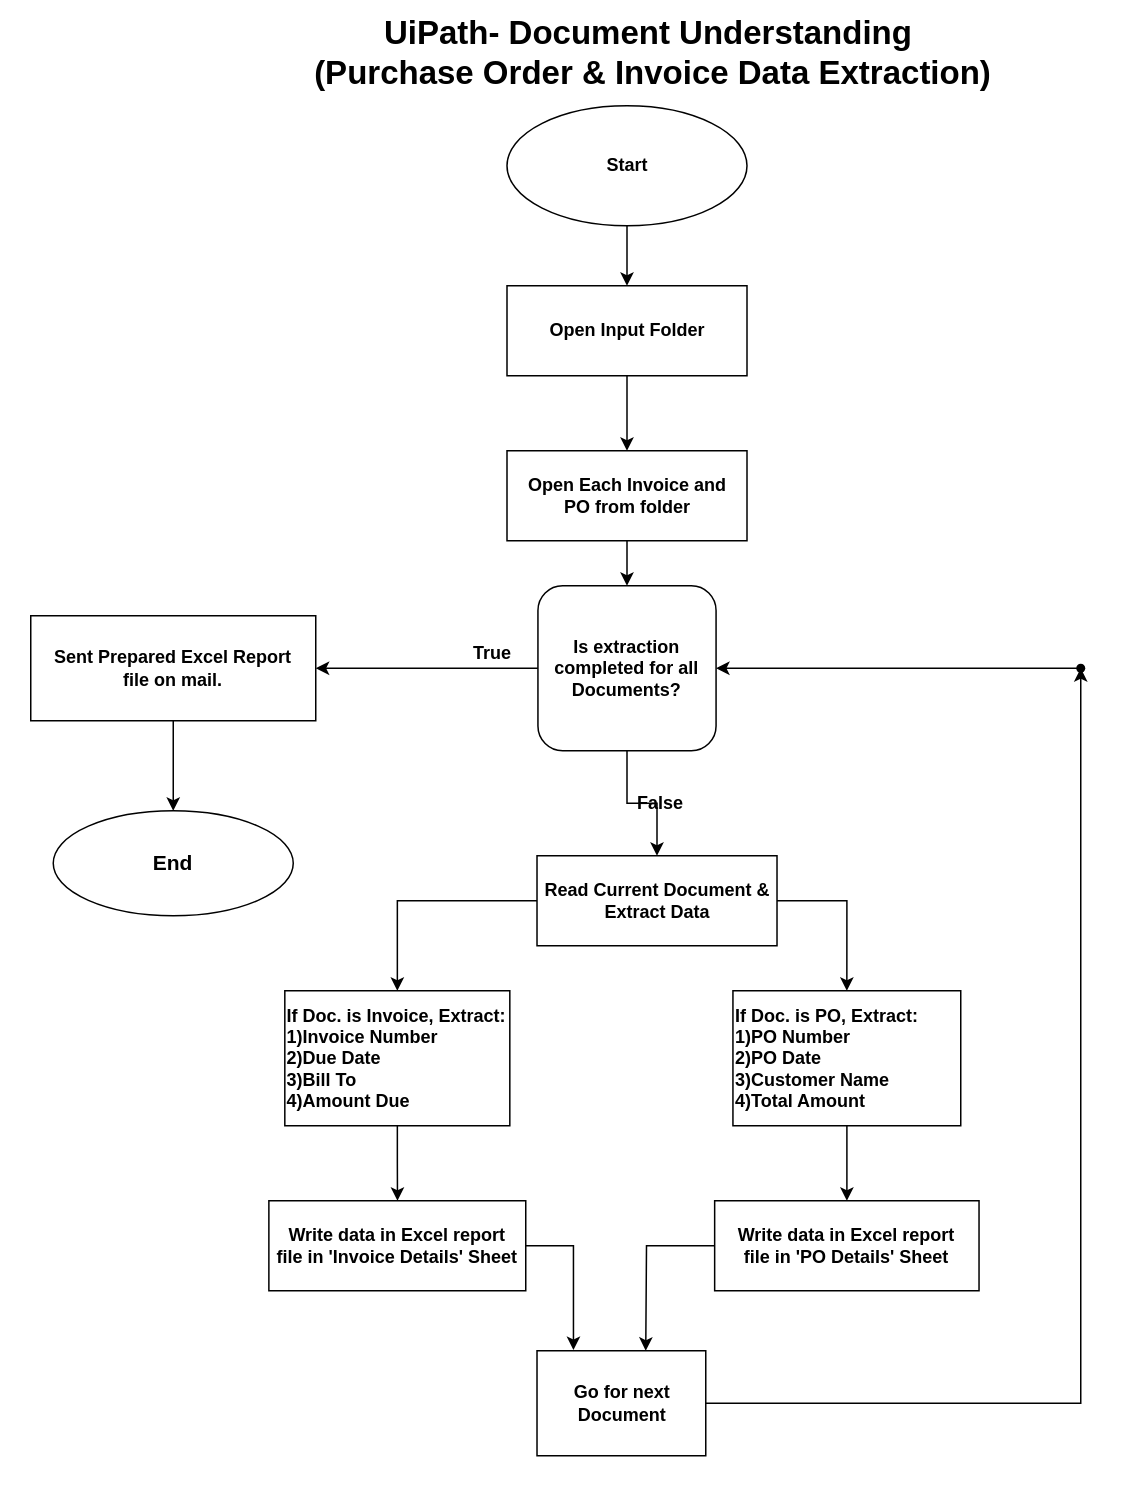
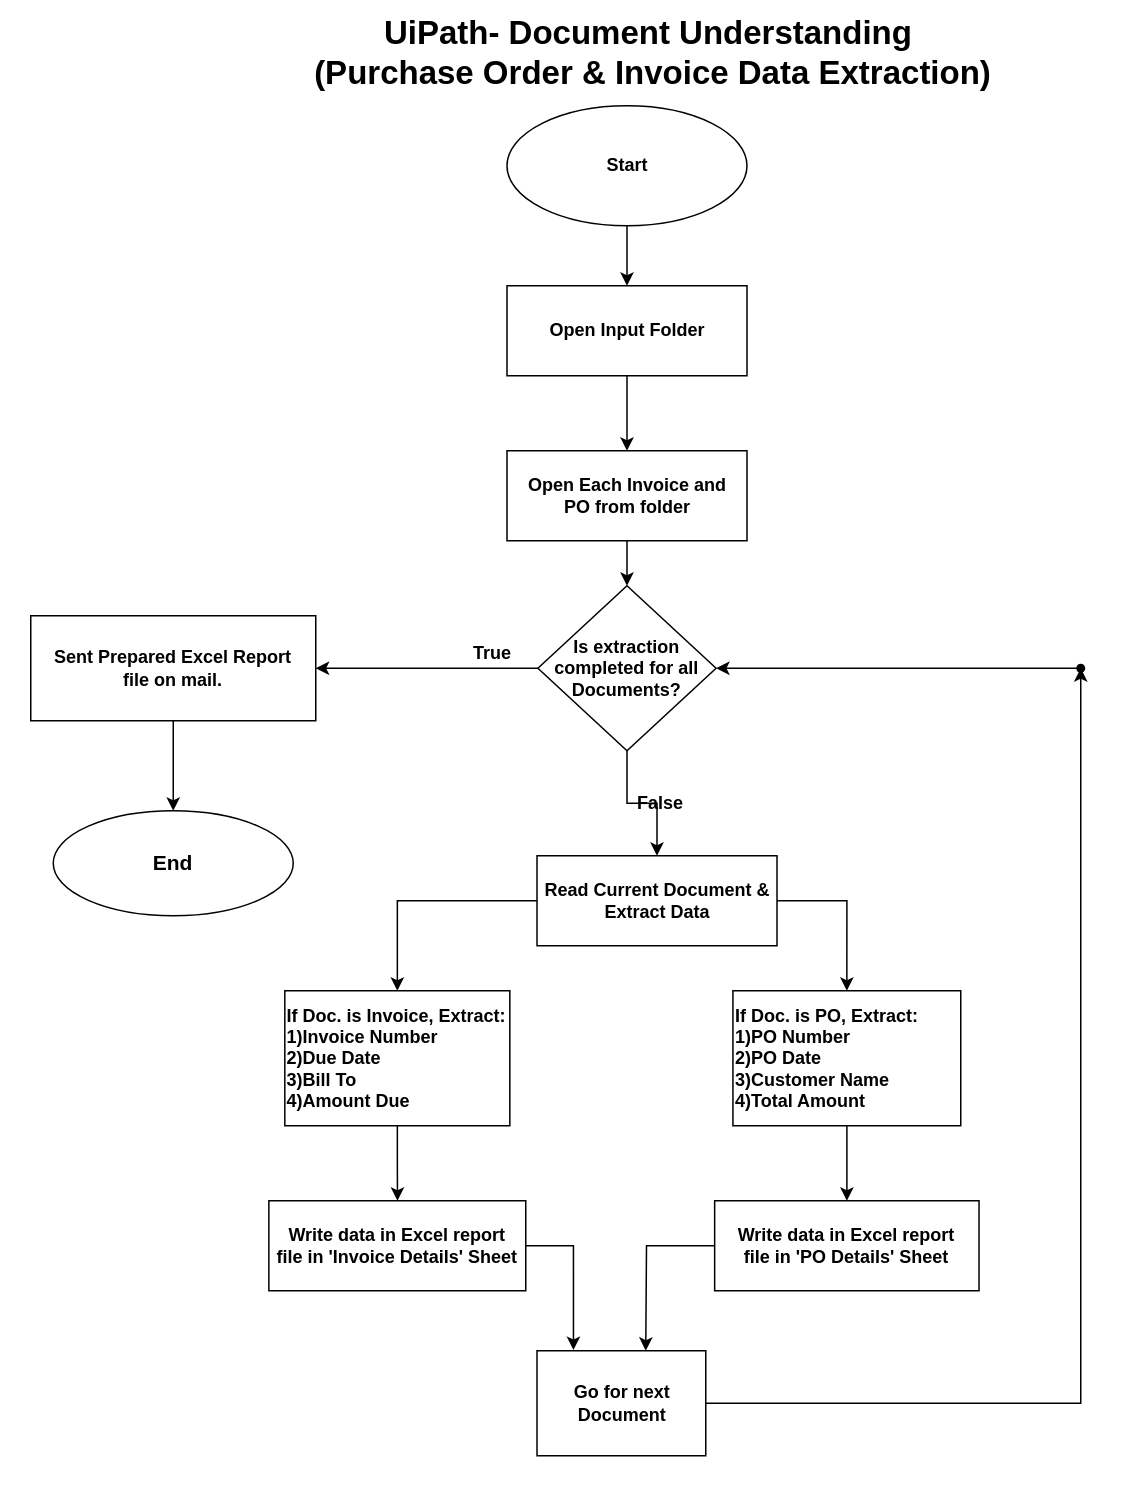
(627, 668) -> (627, 668)
